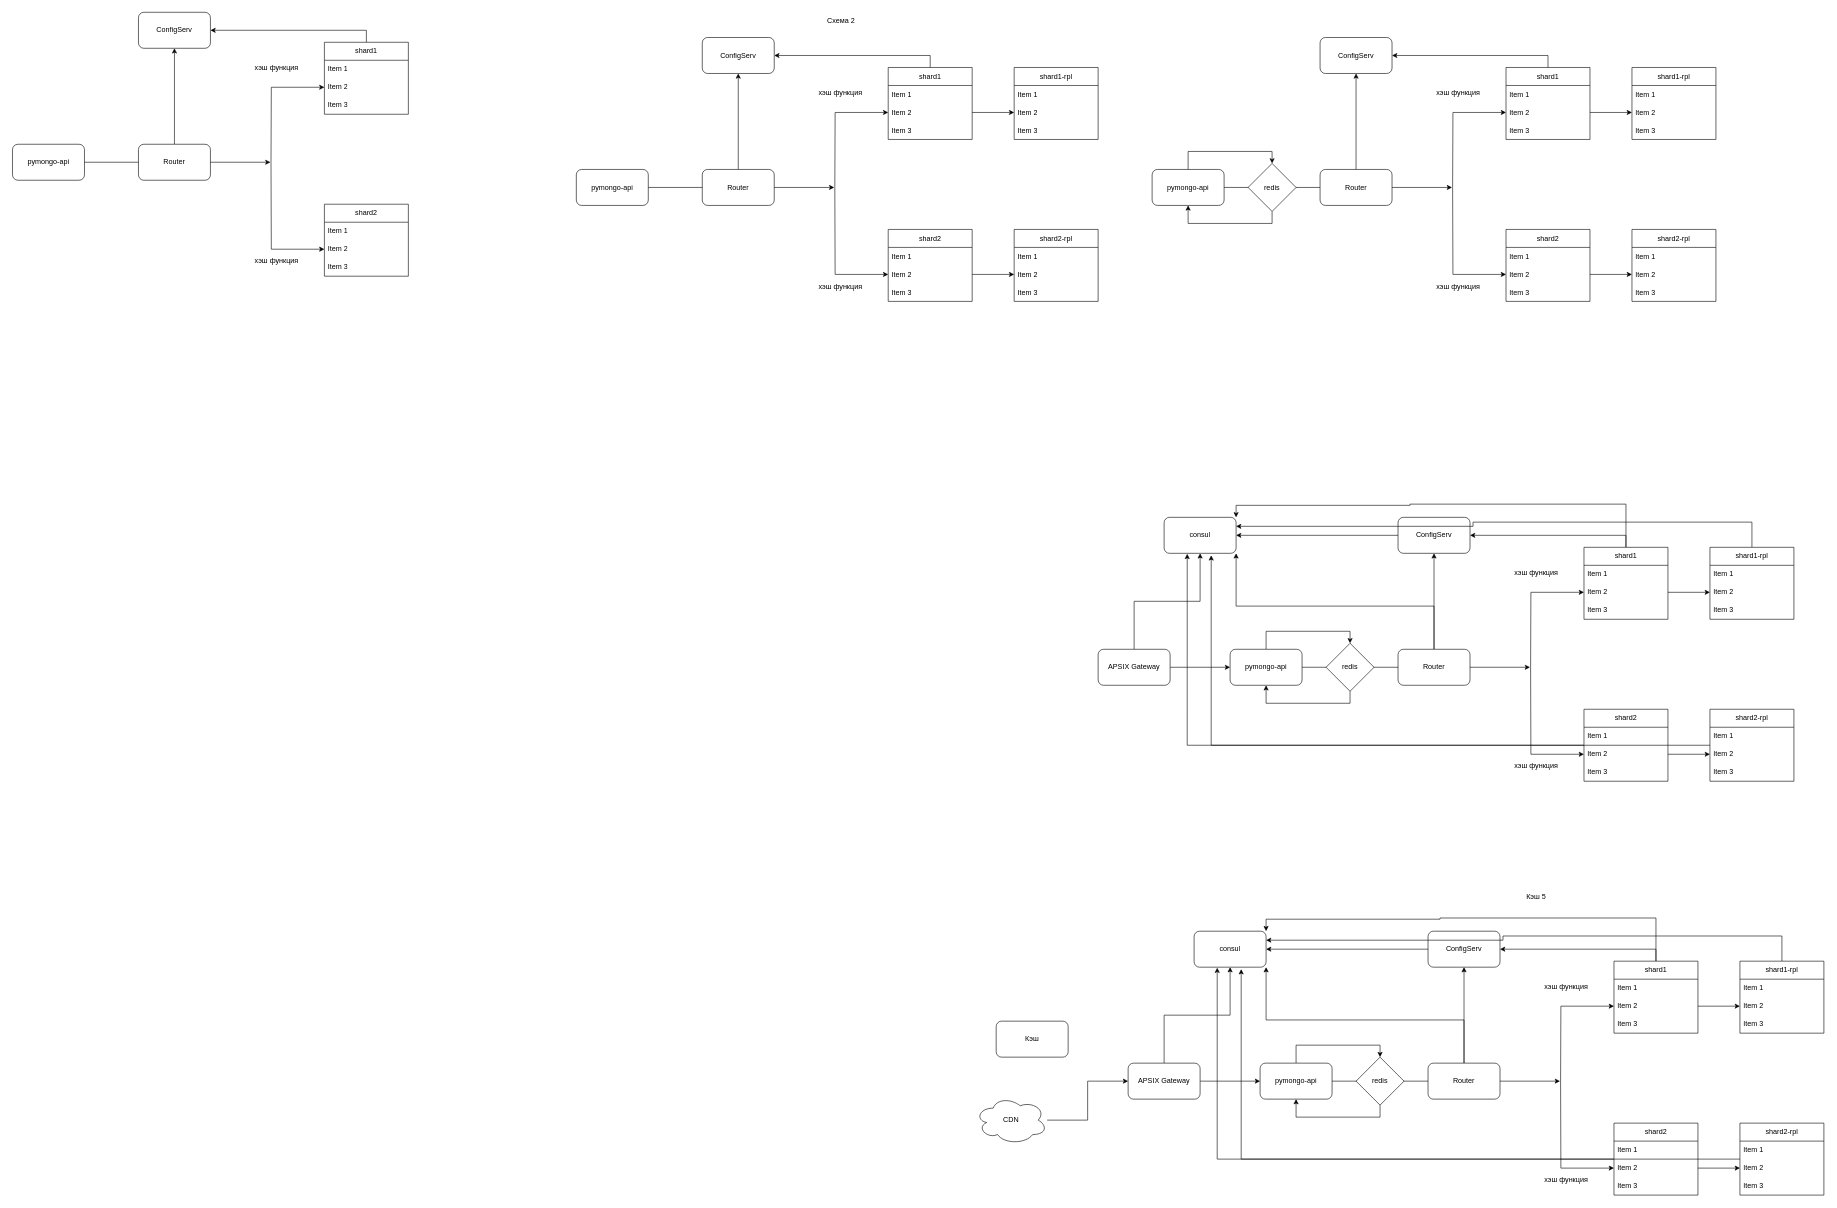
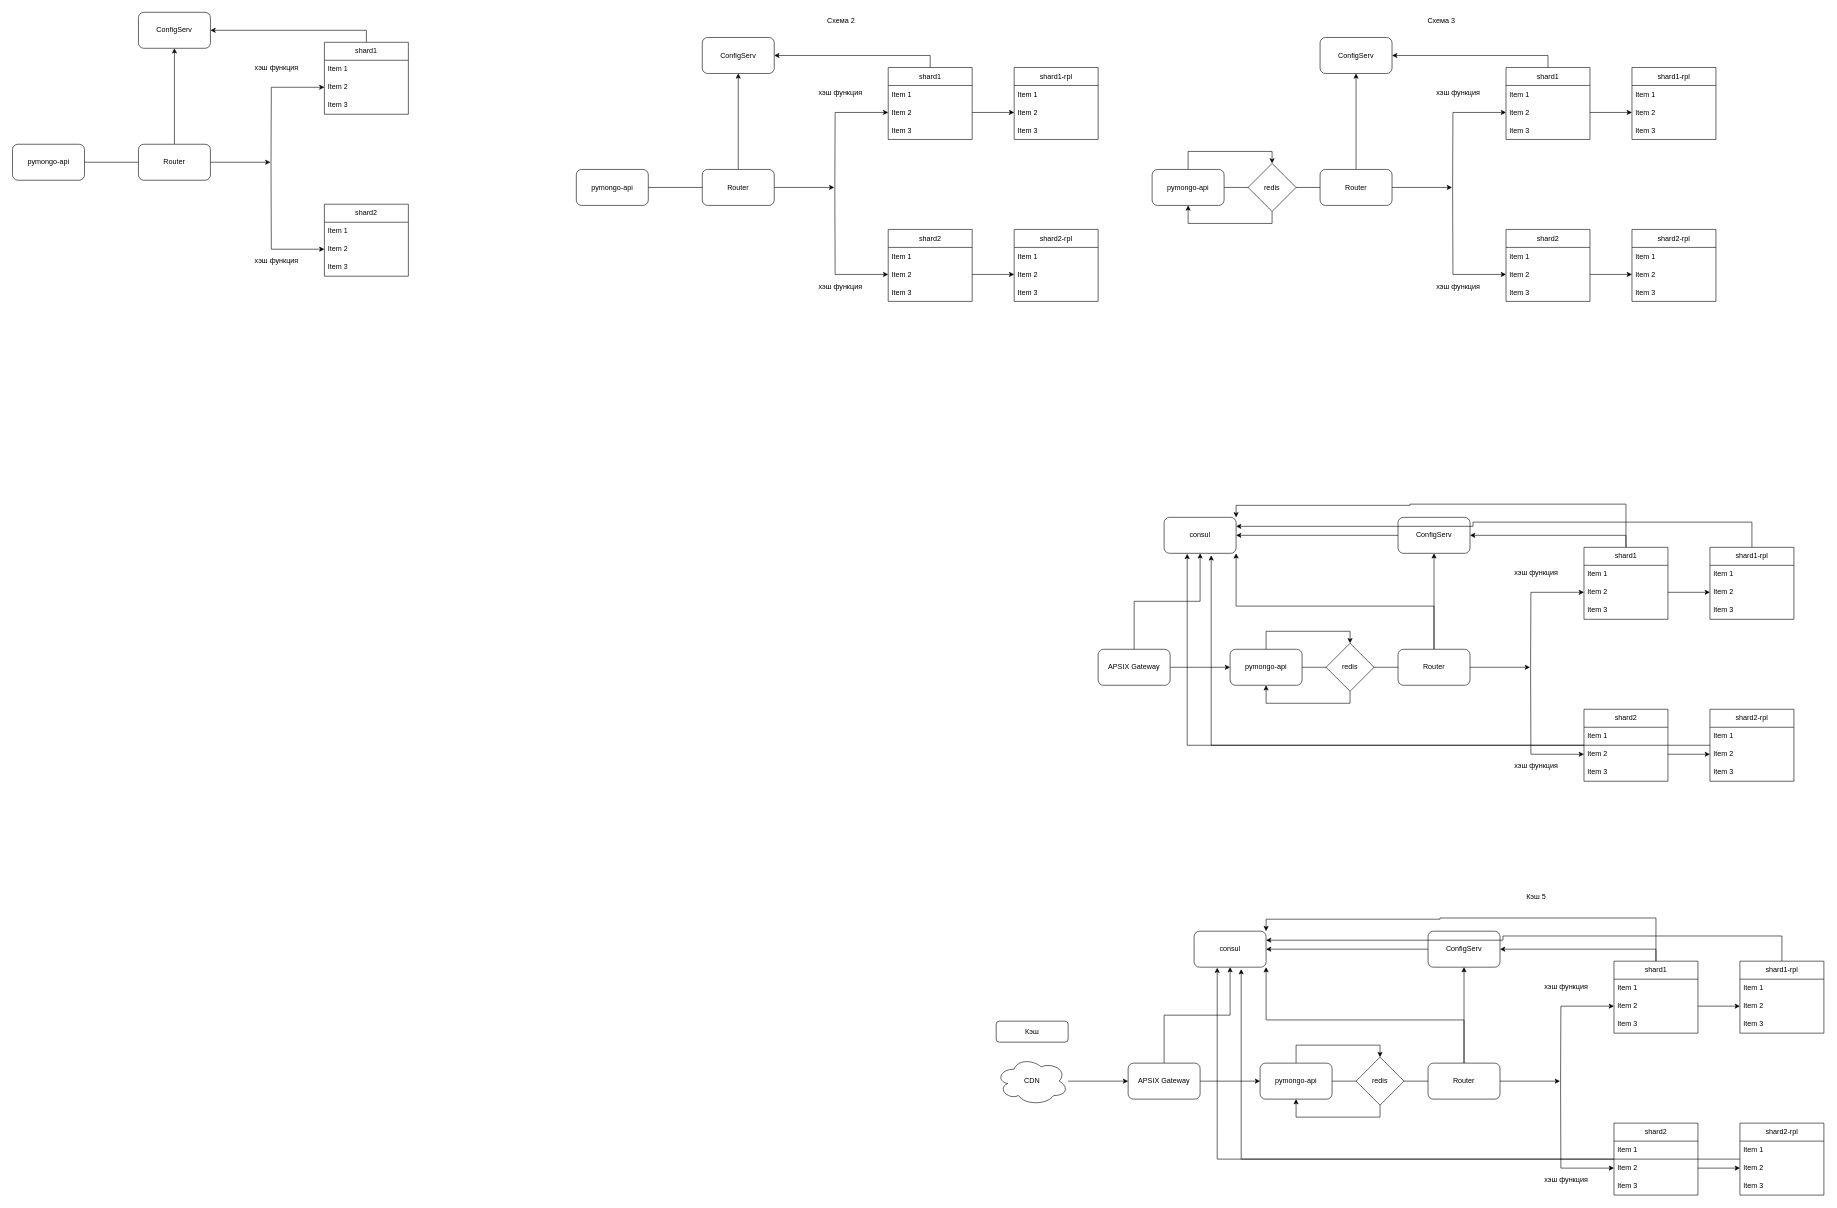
none -> (1442, 21)
(1032, 1040) -> (1032, 1032)
(1011, 1121) -> (1032, 1082)
